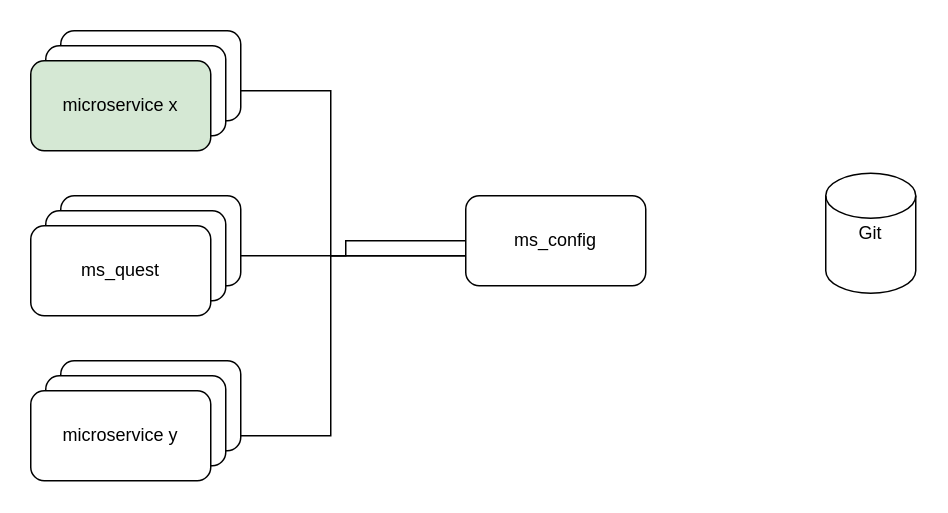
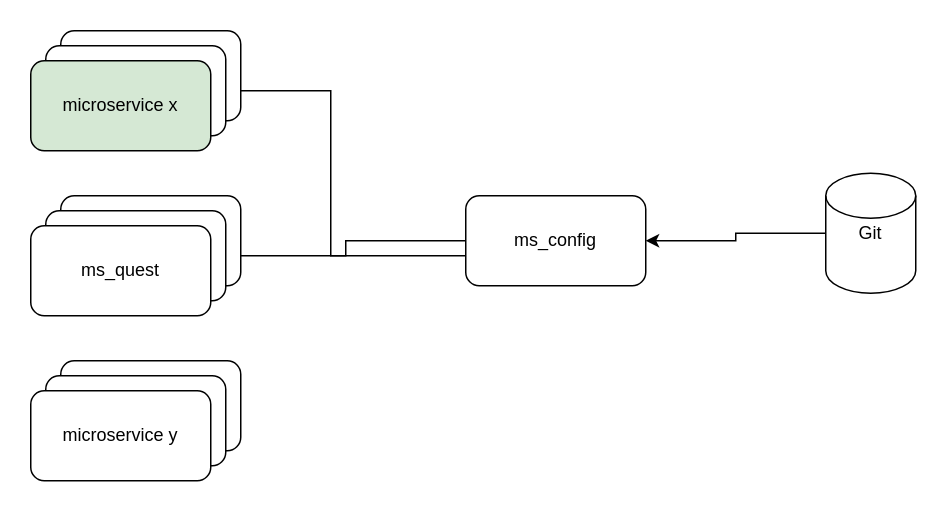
none -> (738, 233)
(331, 391) -> none
